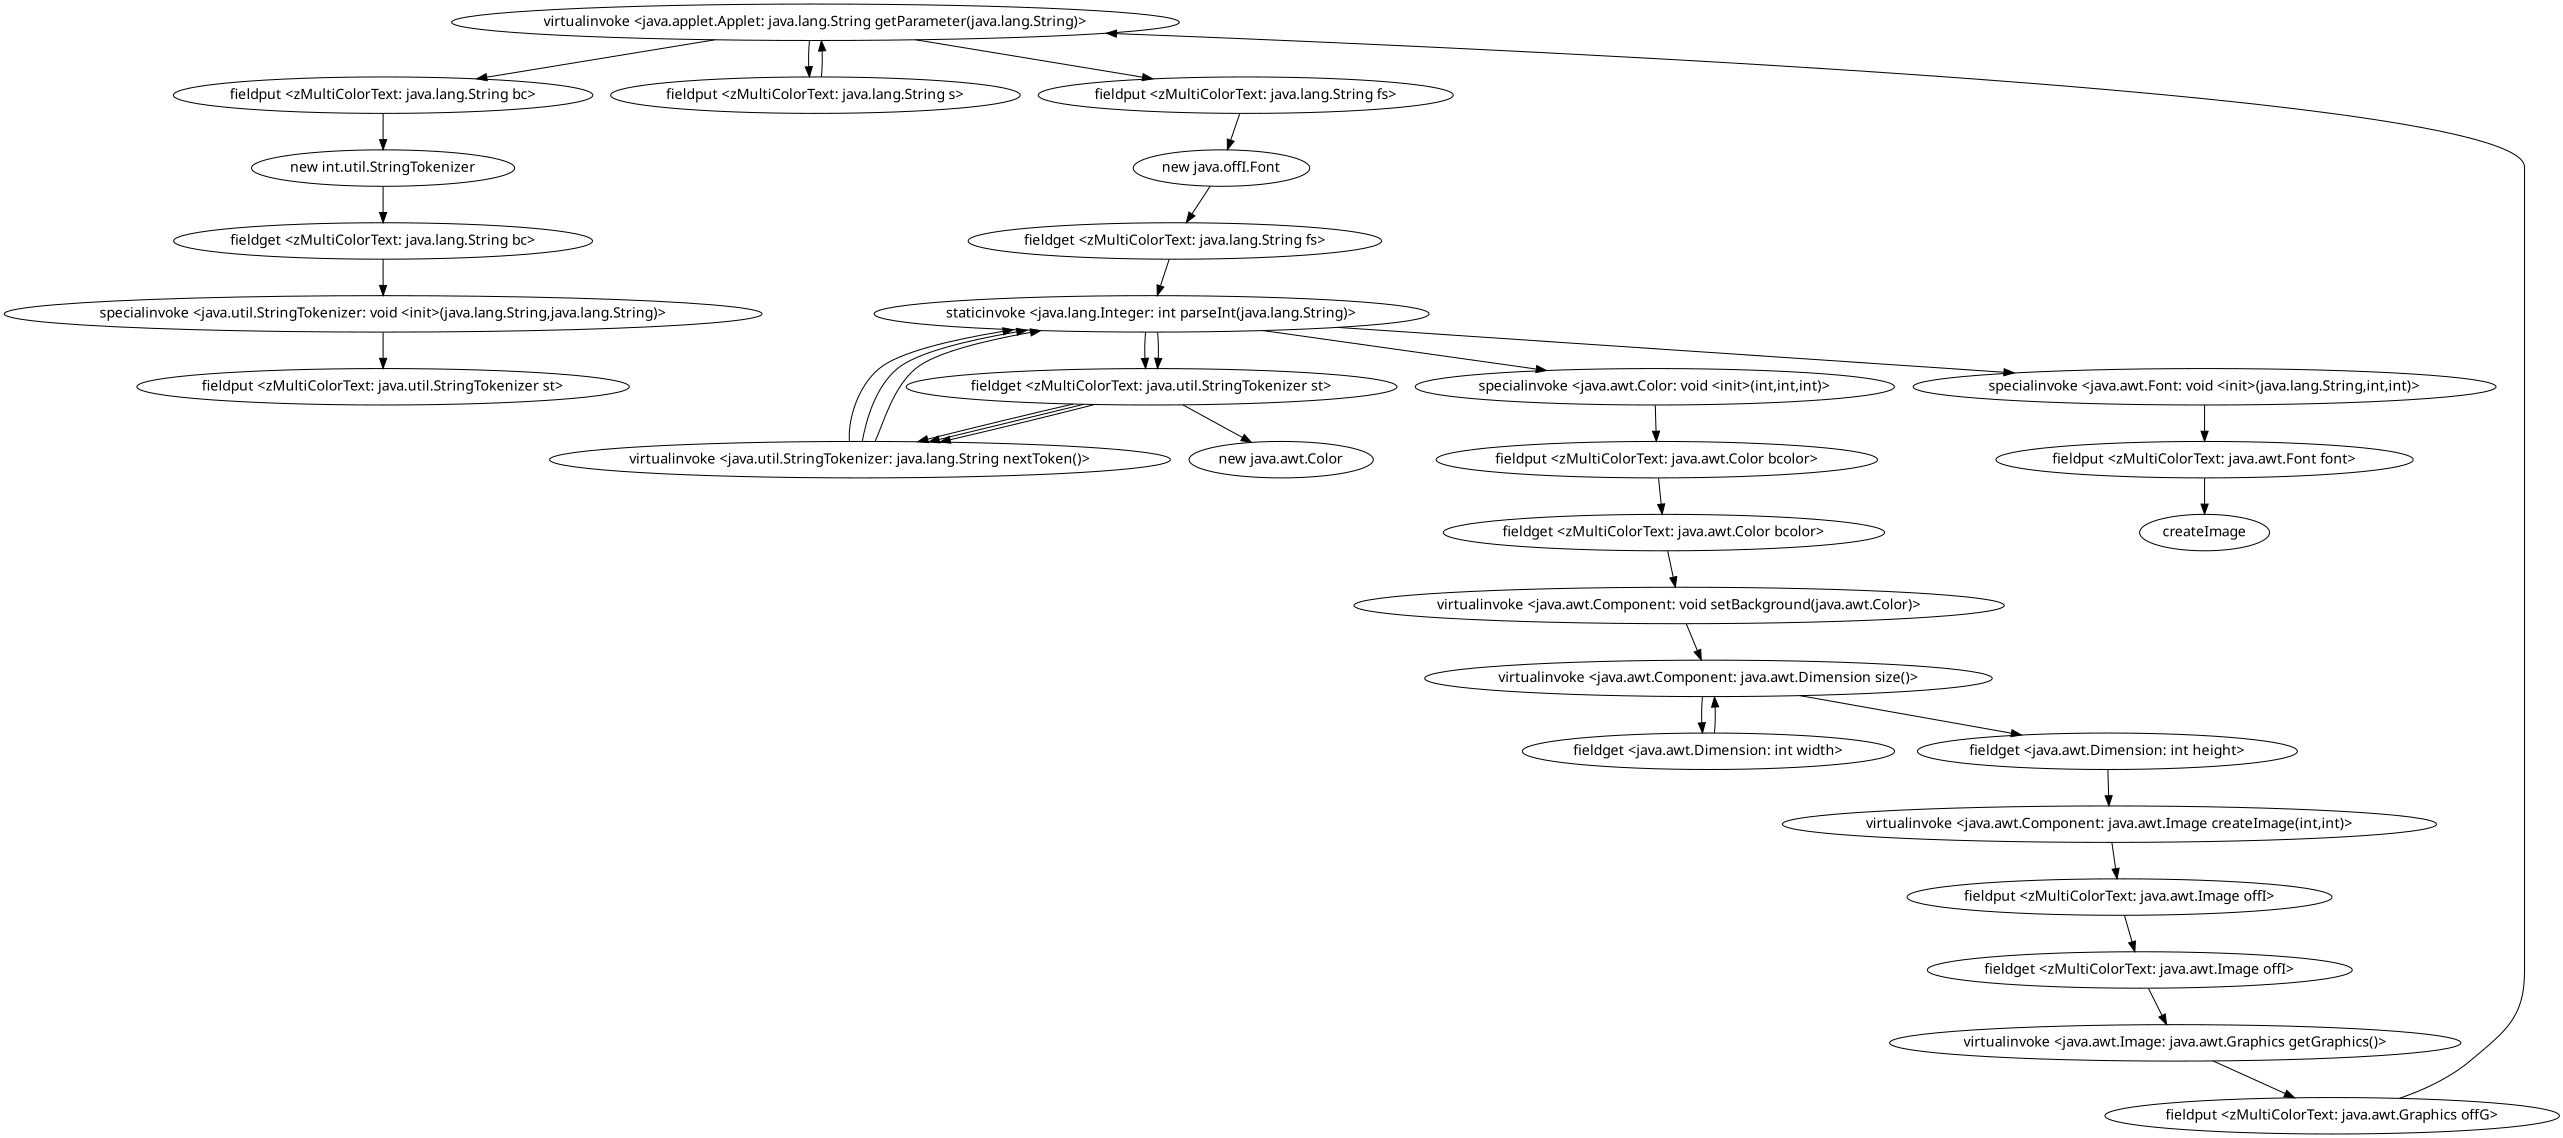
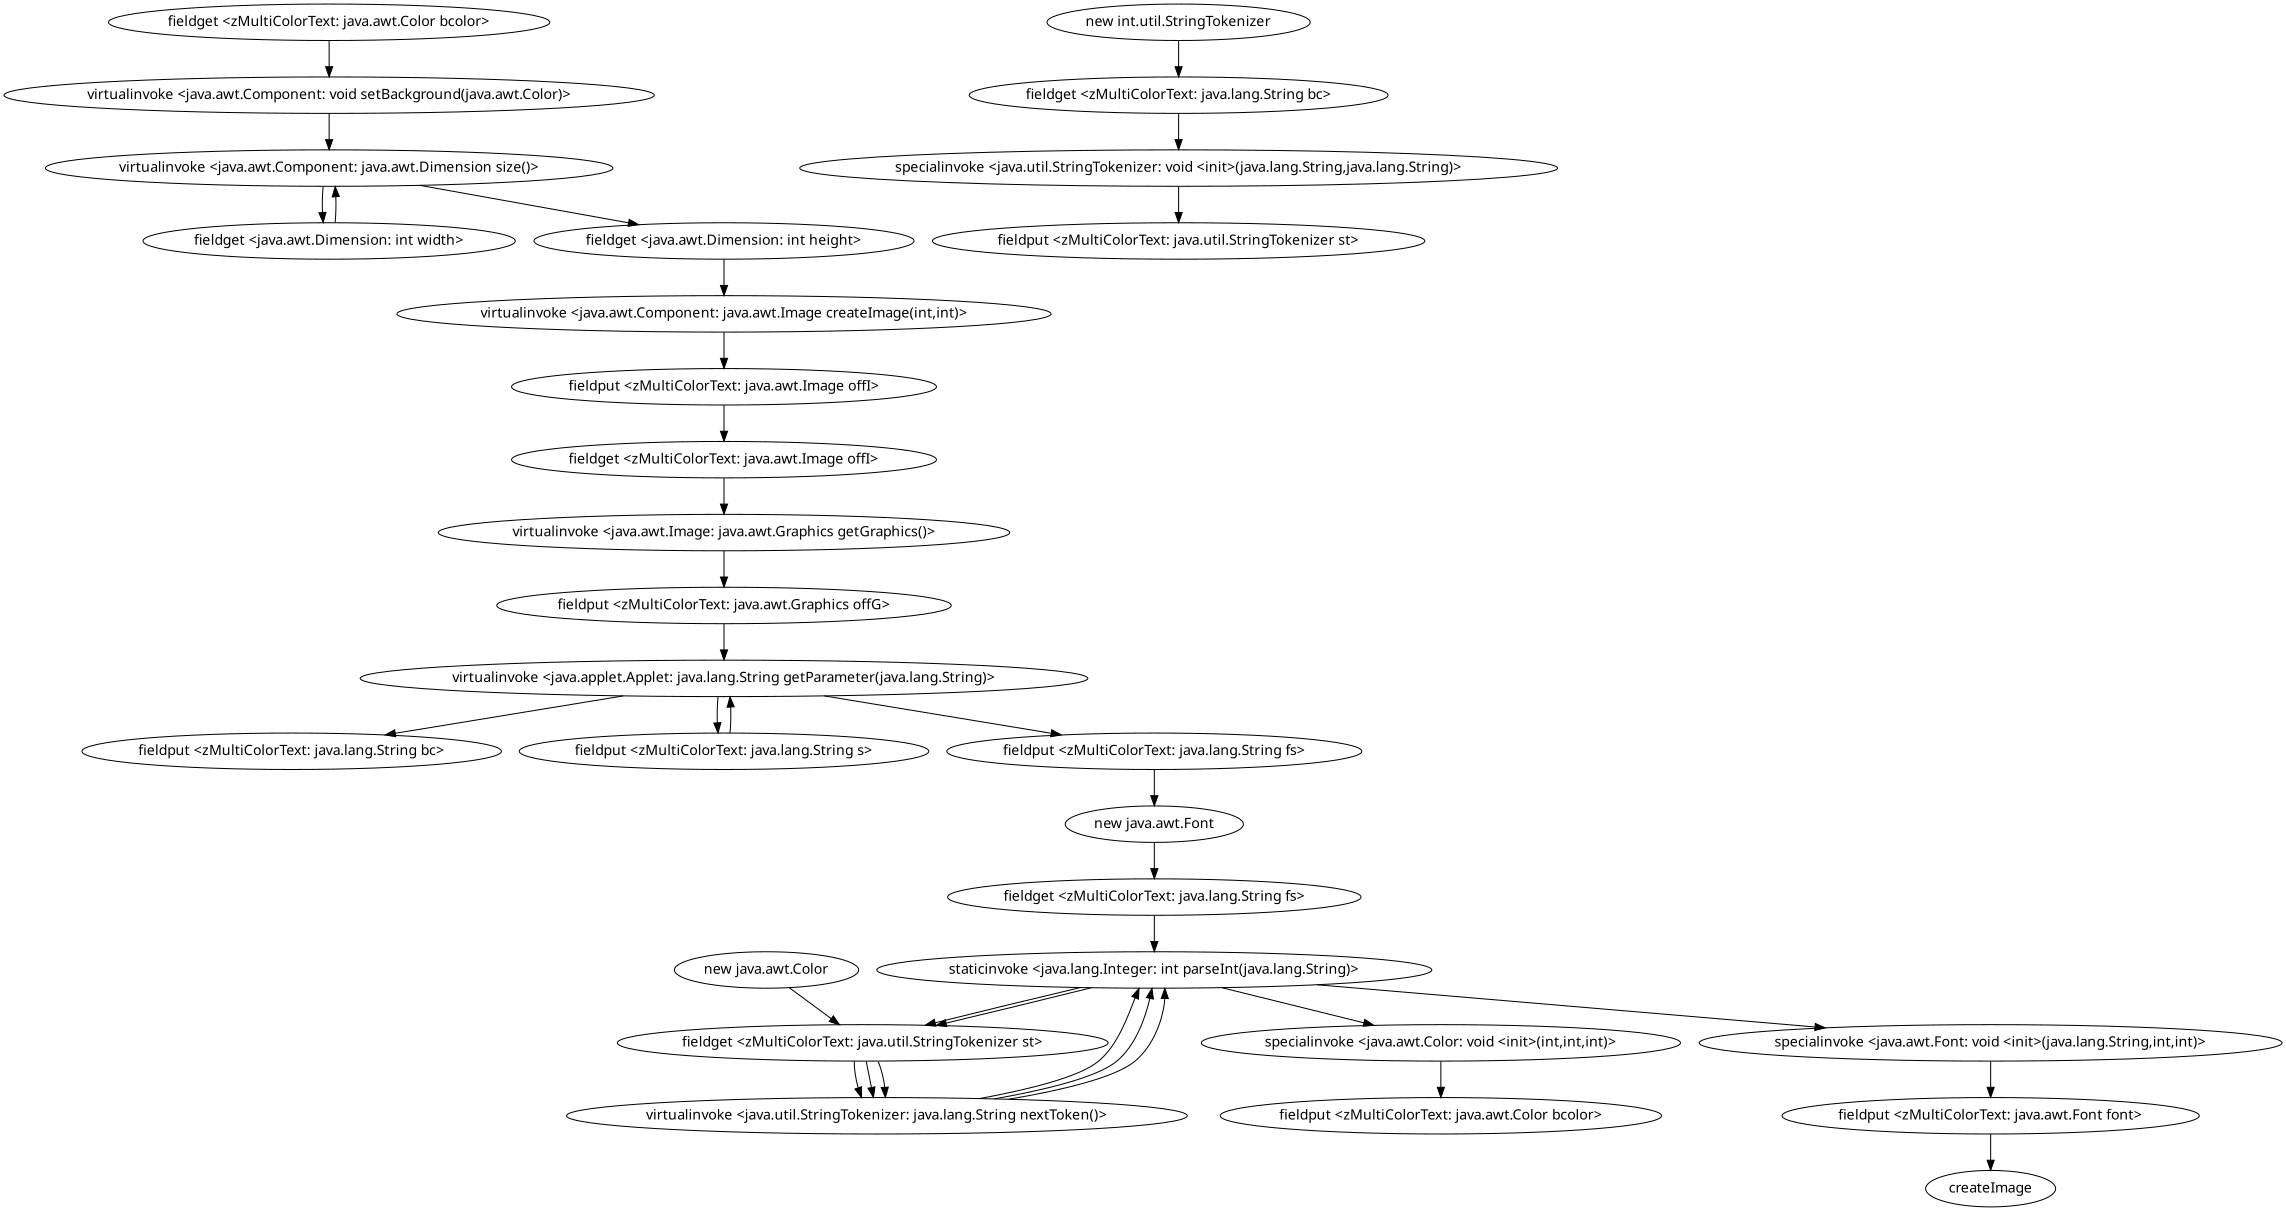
(383, 127) -> none
(1221, 168) -> (1154, 824)
(1213, 421) -> (810, 1003)
(1660, 491) -> none
